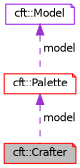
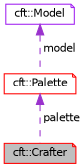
(58, 119) -> (60, 119)
